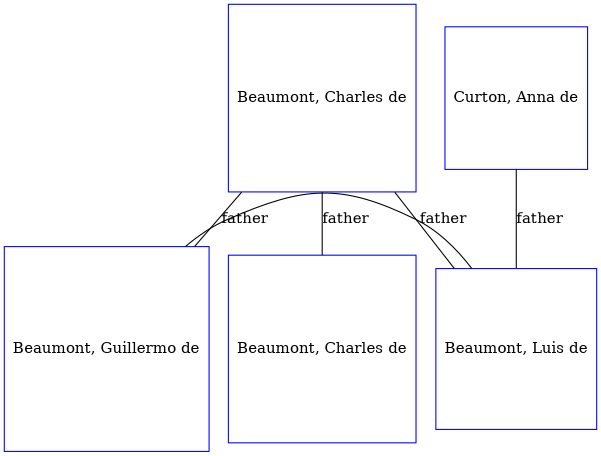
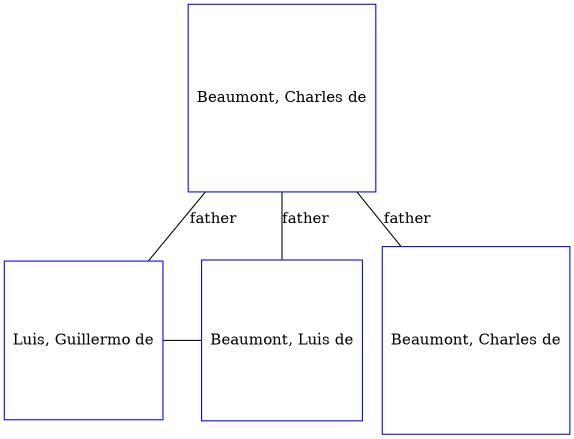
(516, 98) -> none
(107, 349) -> (84, 340)
